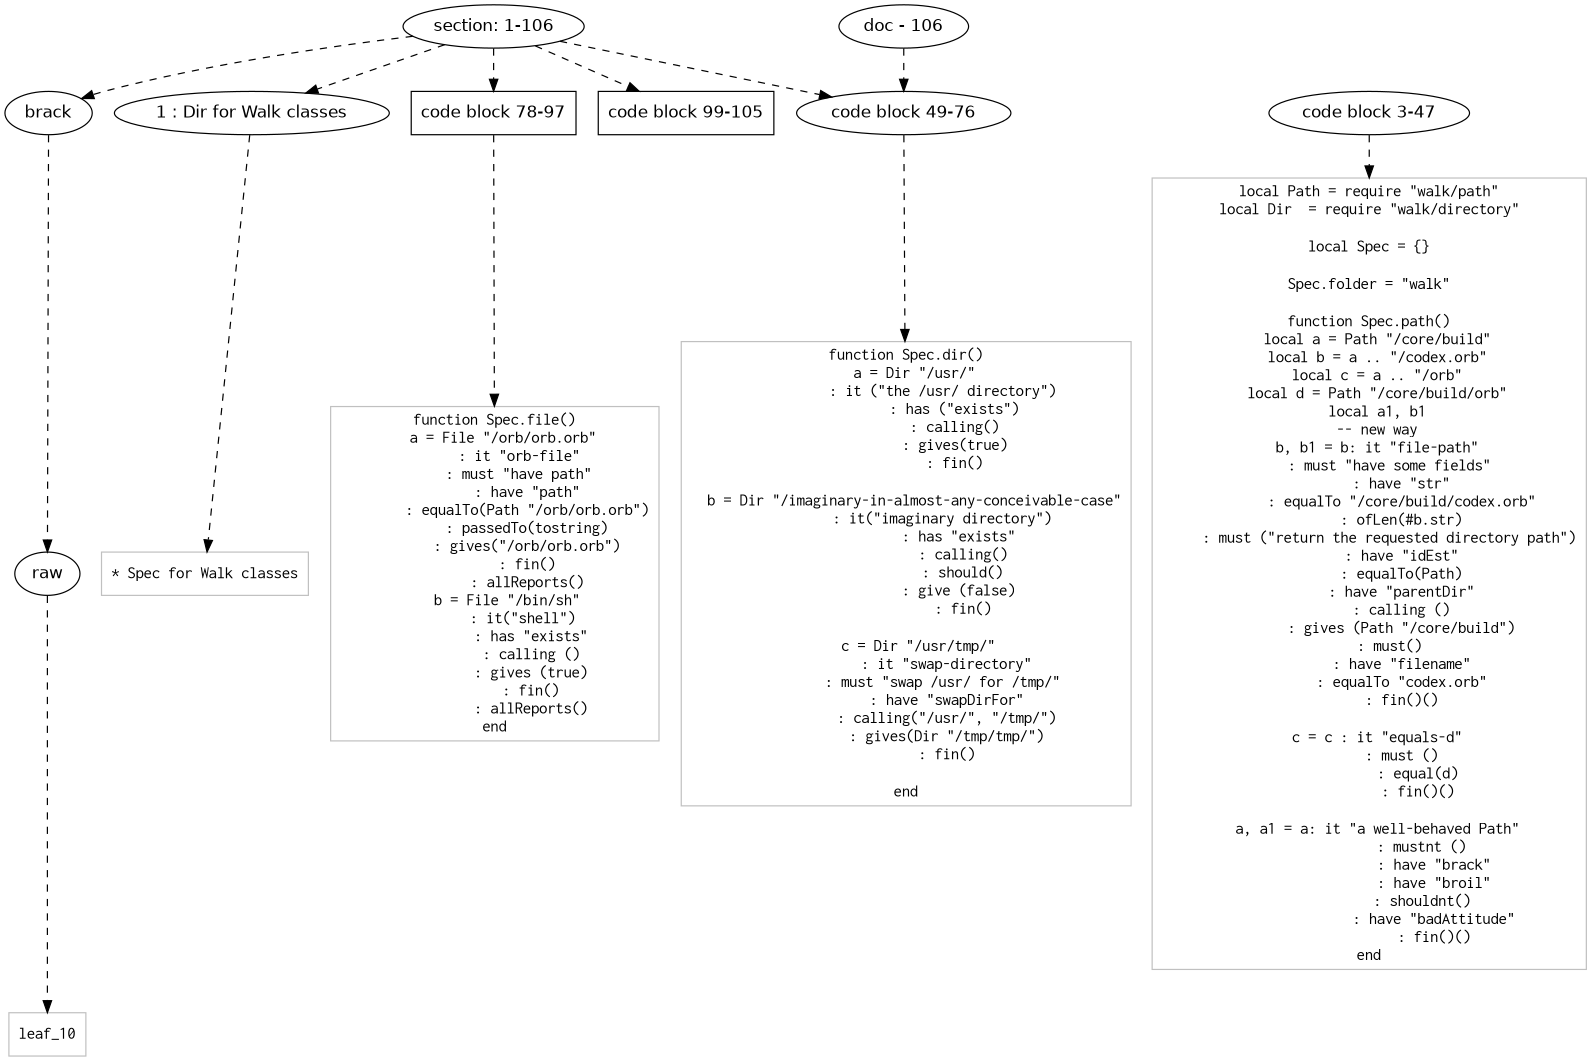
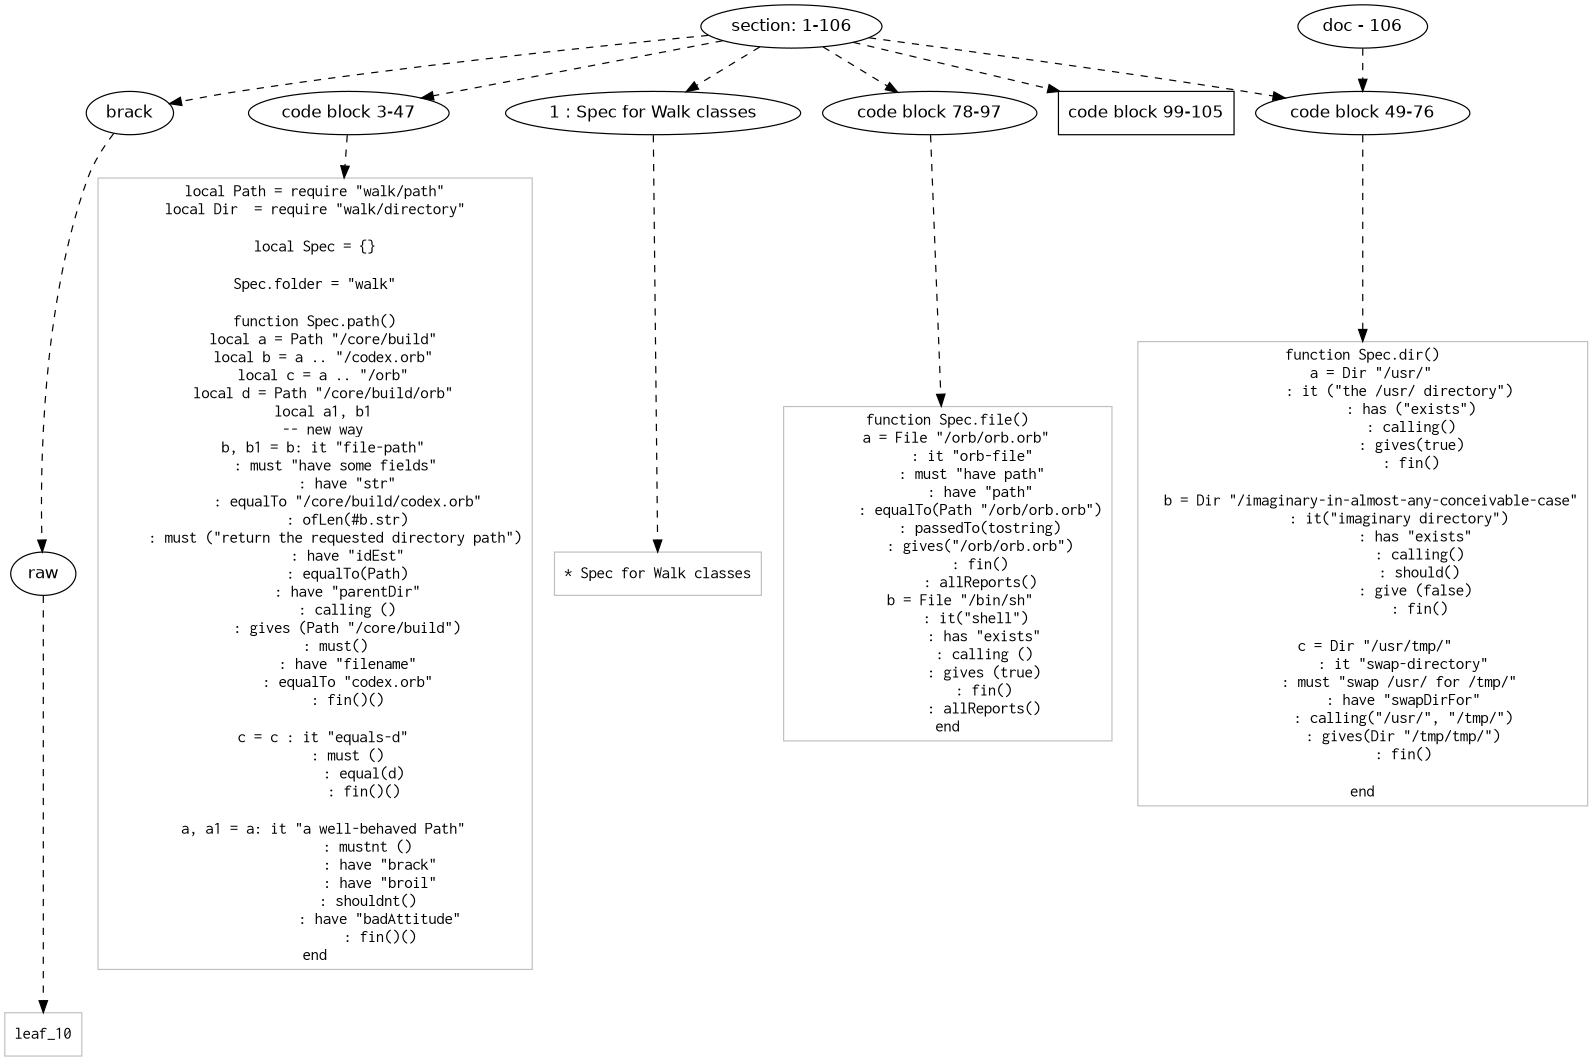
none -> (578, 68)
(252, 113) -> (653, 113)
(494, 113) -> (930, 113)
